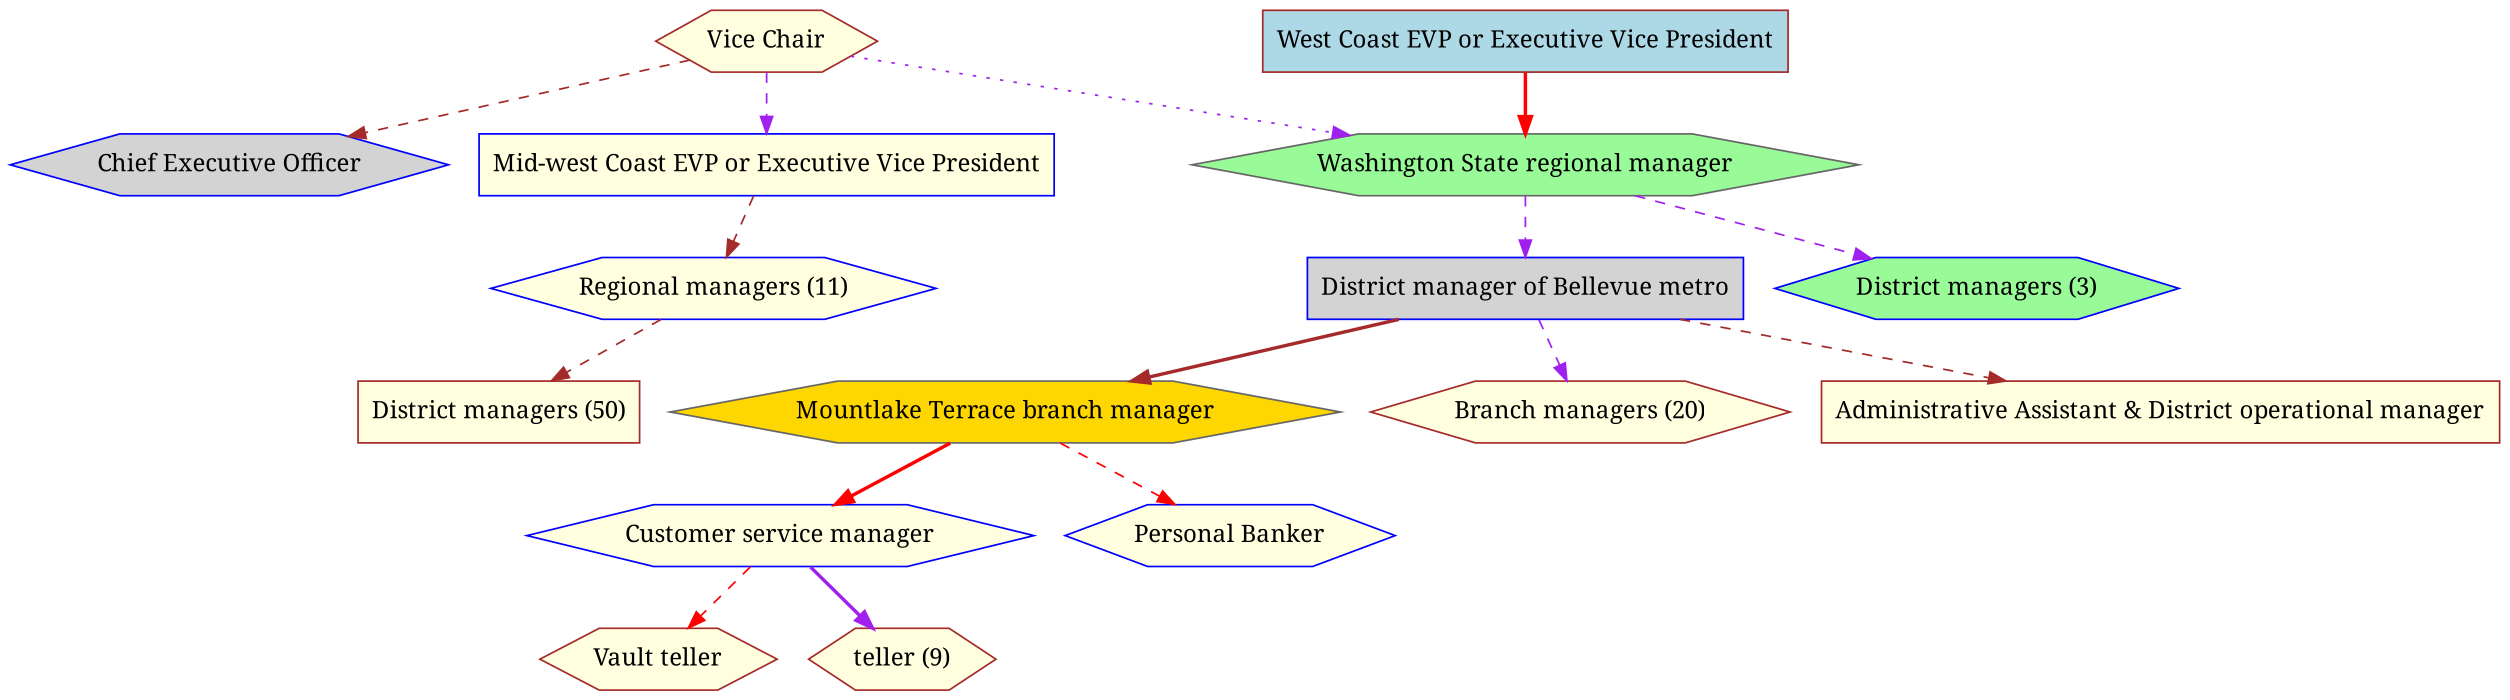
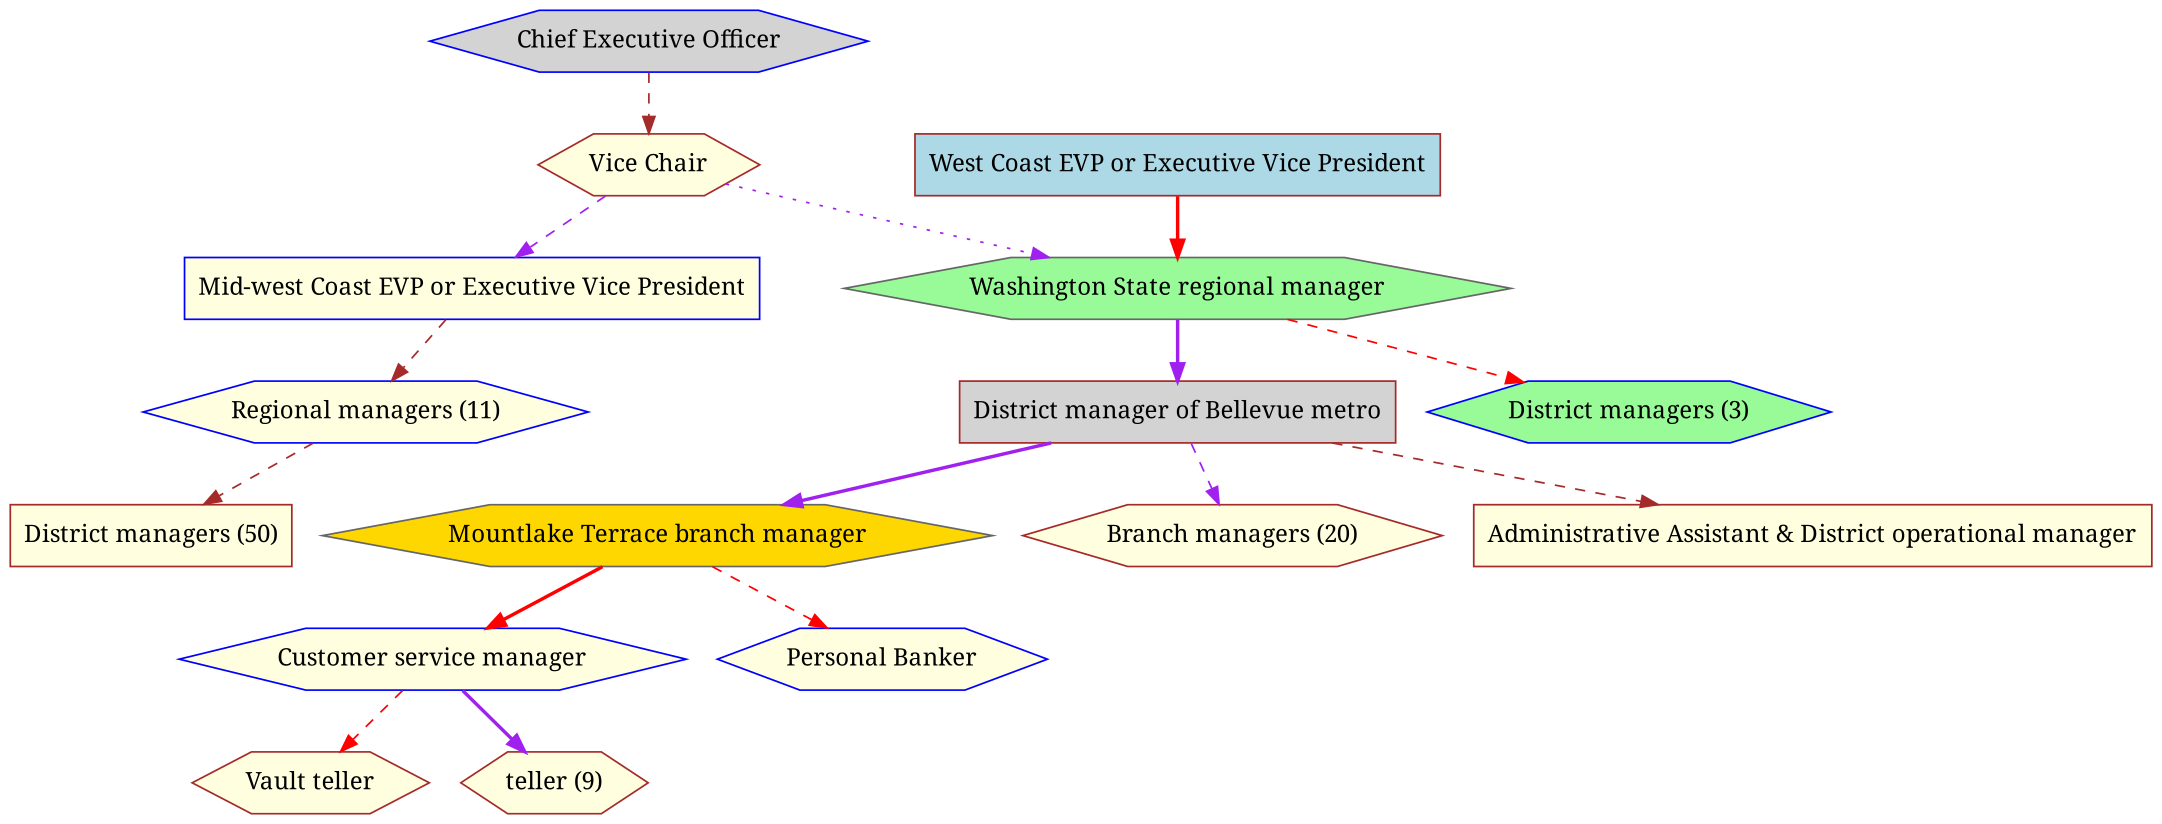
(527, 96) -> (649, 95)
(1525, 218) -> (1178, 342)
(1745, 225) -> (1397, 348)
(1525, 288) -> (1178, 412)
(1274, 348) -> (926, 472)
